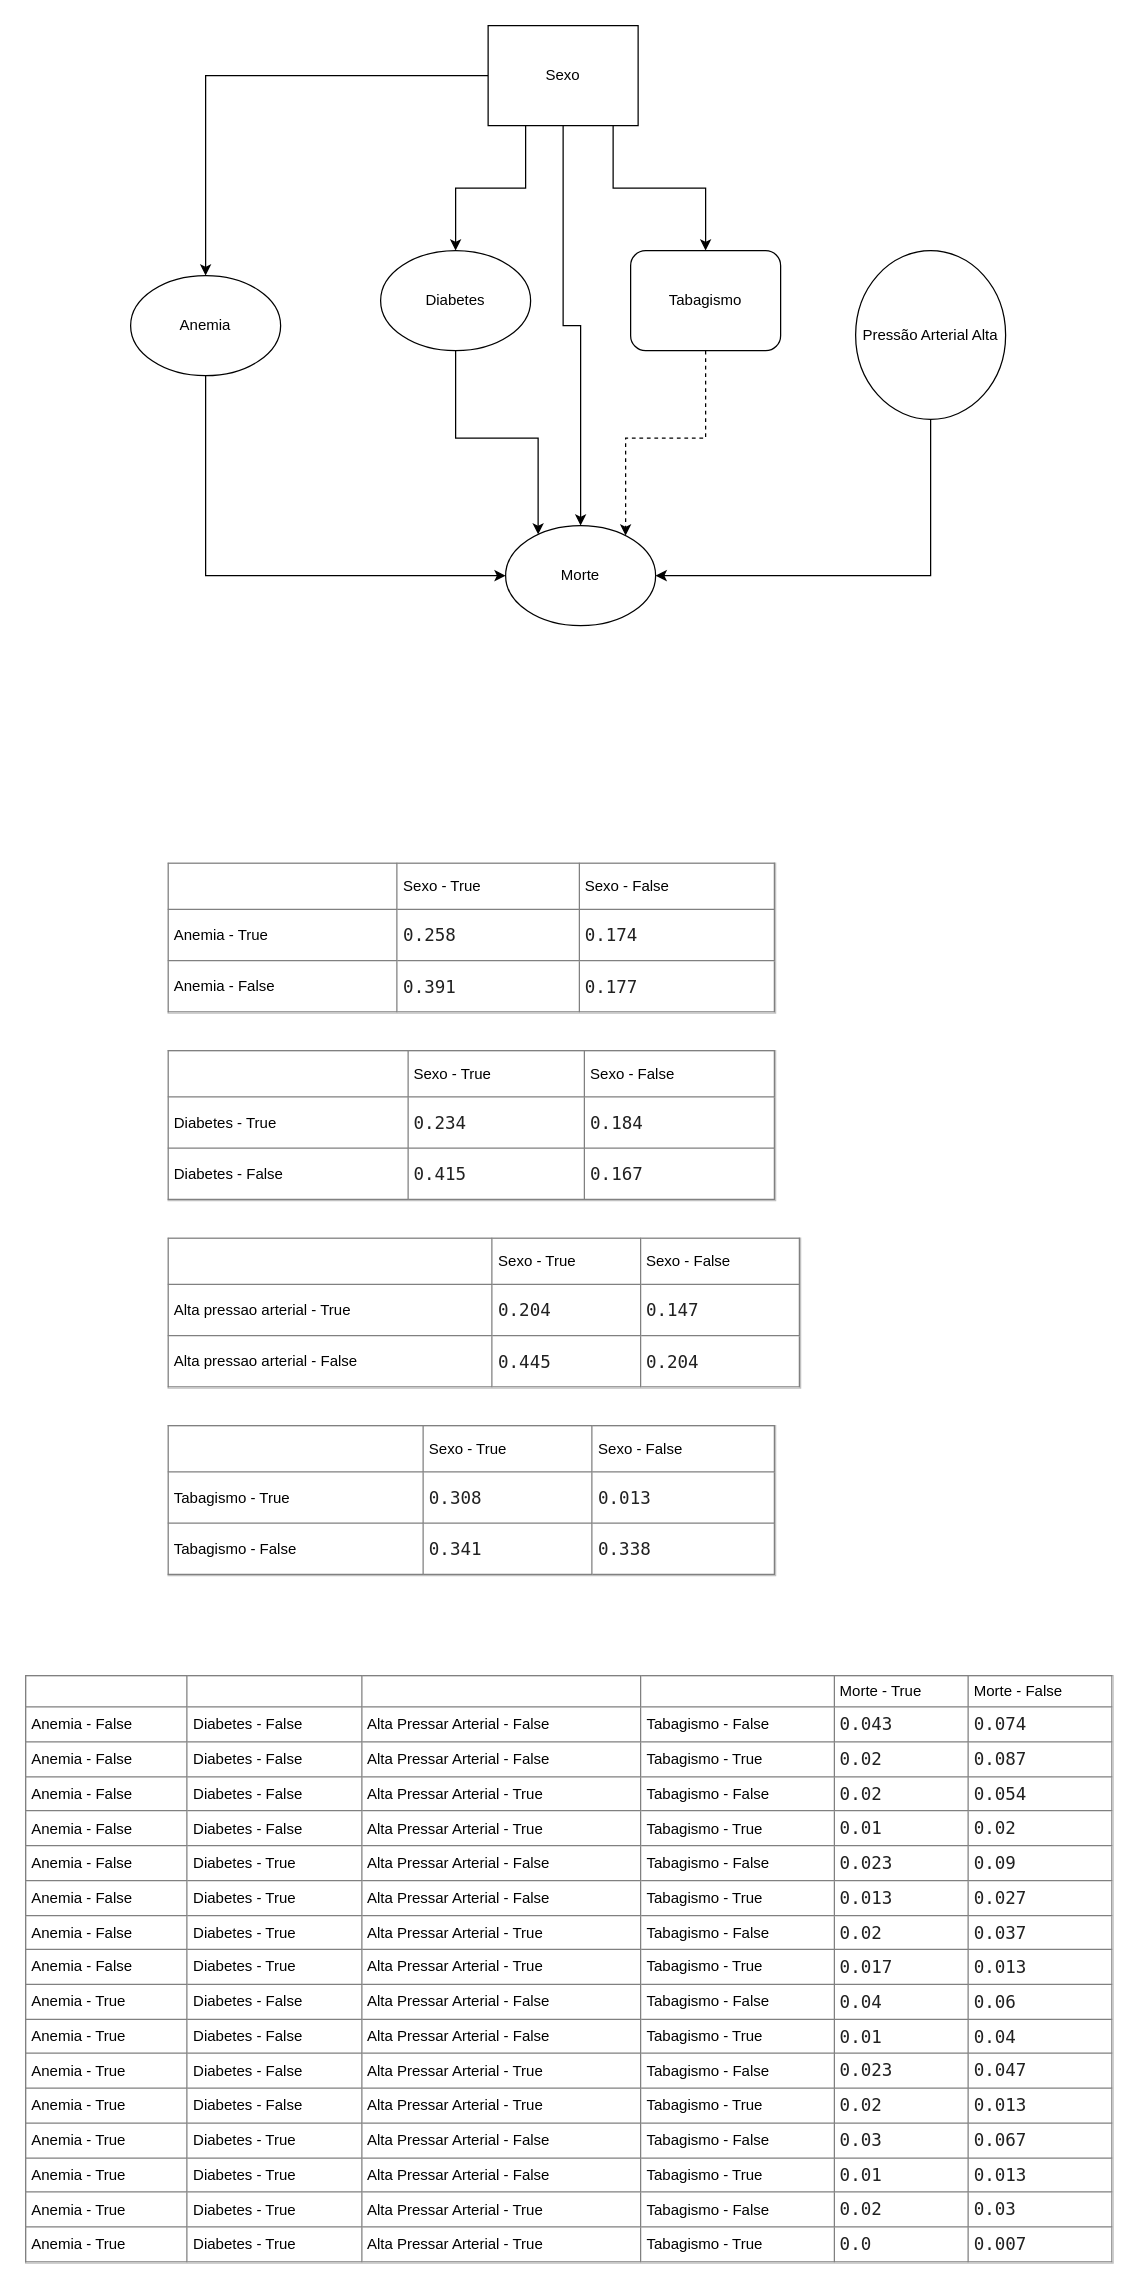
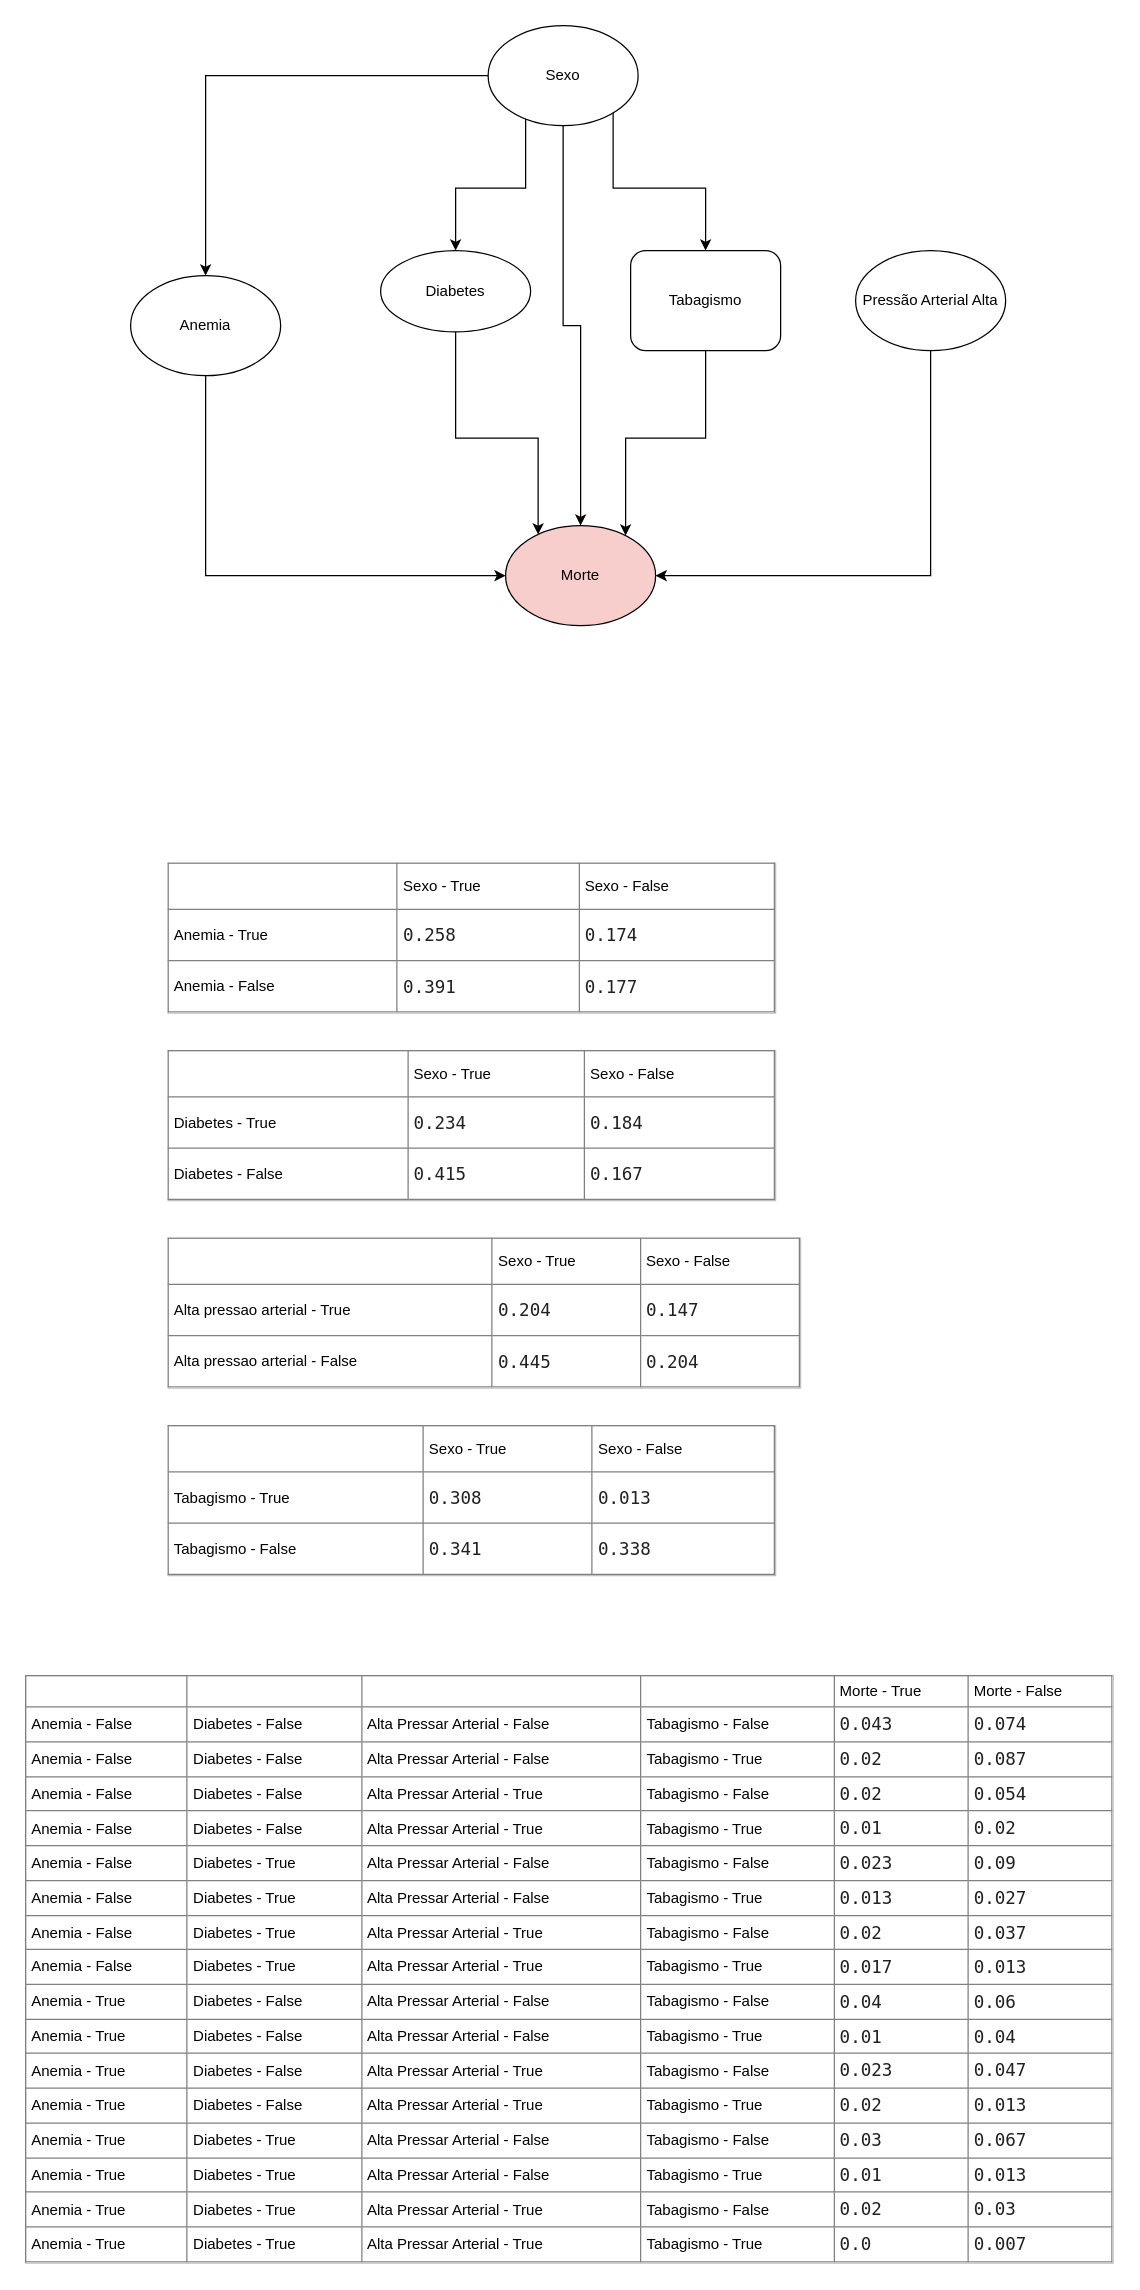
(563, 76) -> (563, 76)
(456, 301) -> (456, 291)
(931, 335) -> (931, 301)
(665, 438) -> (665, 438)
(581, 576) -> (581, 576)
